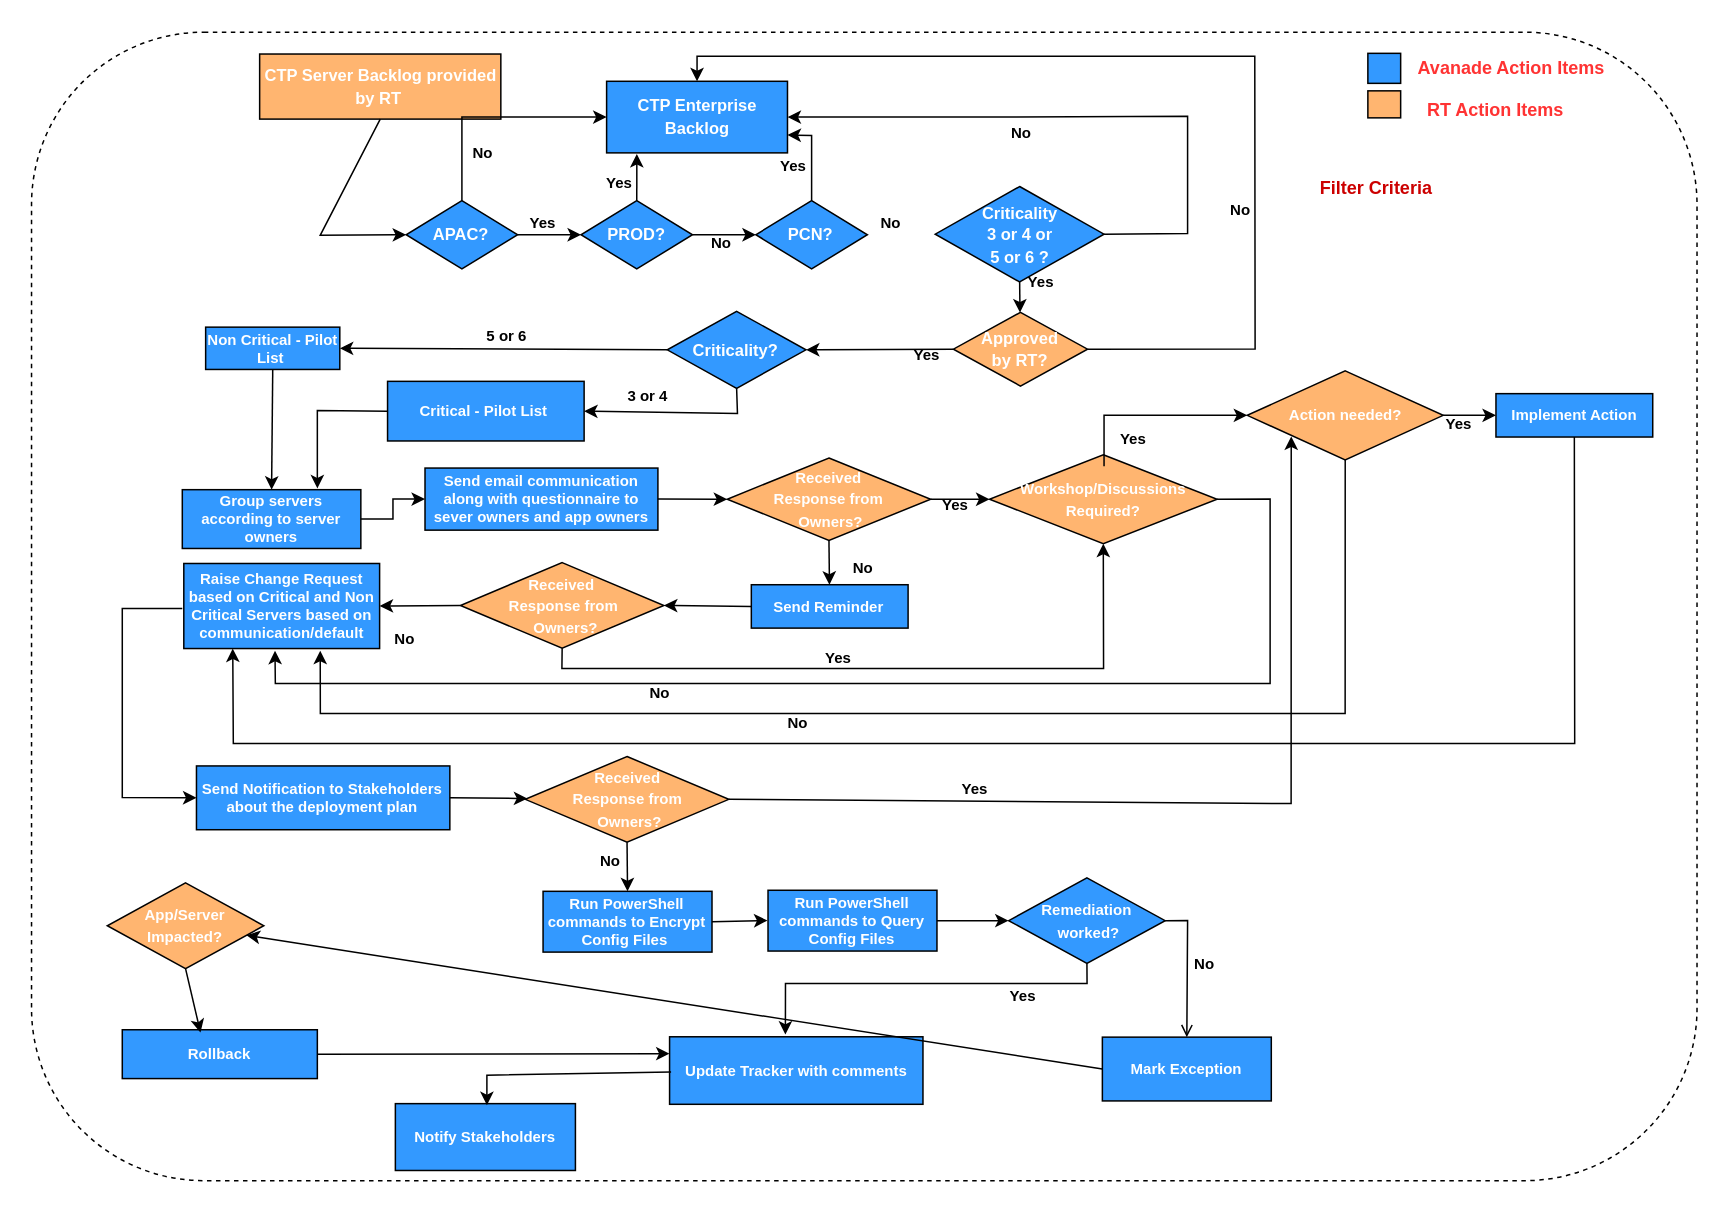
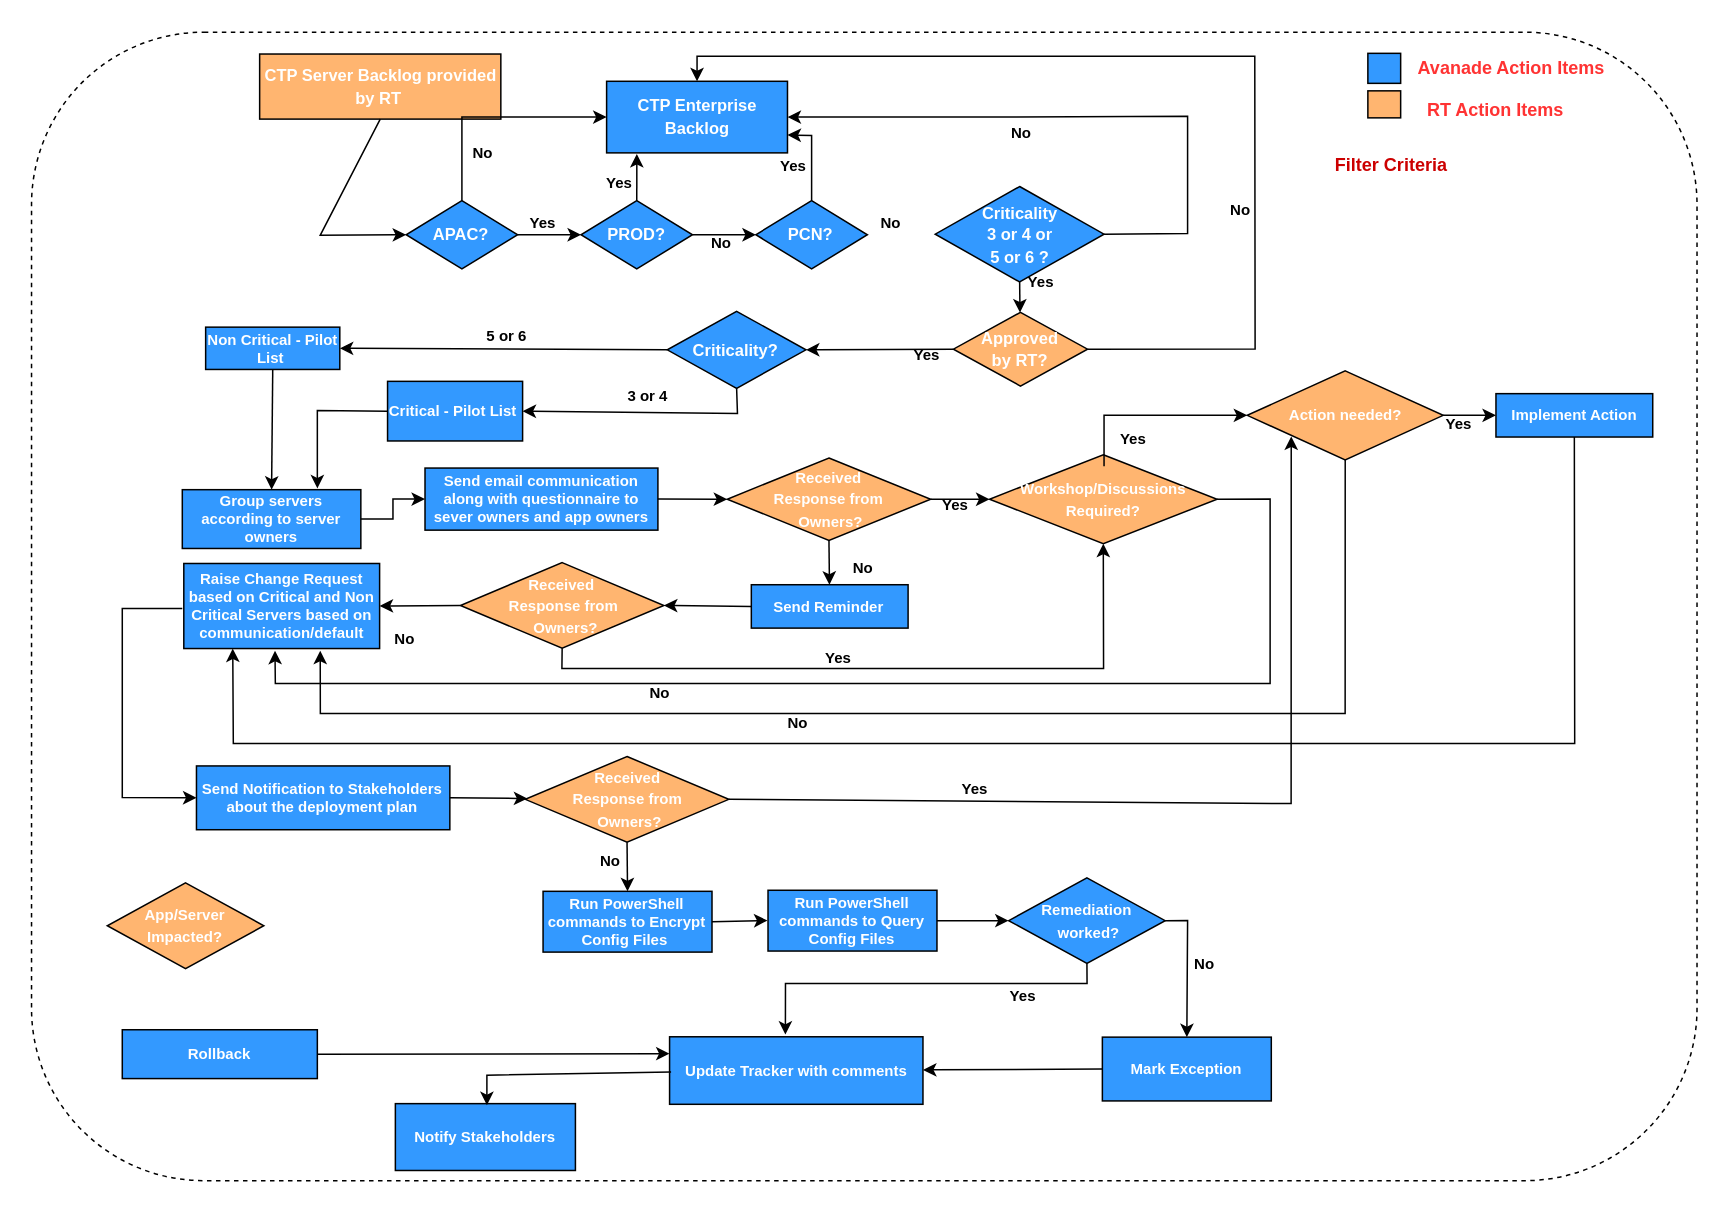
(1376, 189) -> (1391, 166)
(486, 411) -> (455, 411)
(192, 996) -> none
(678, 1002) -> (1017, 1069)
(1187, 1027) -> (1187, 1025)
